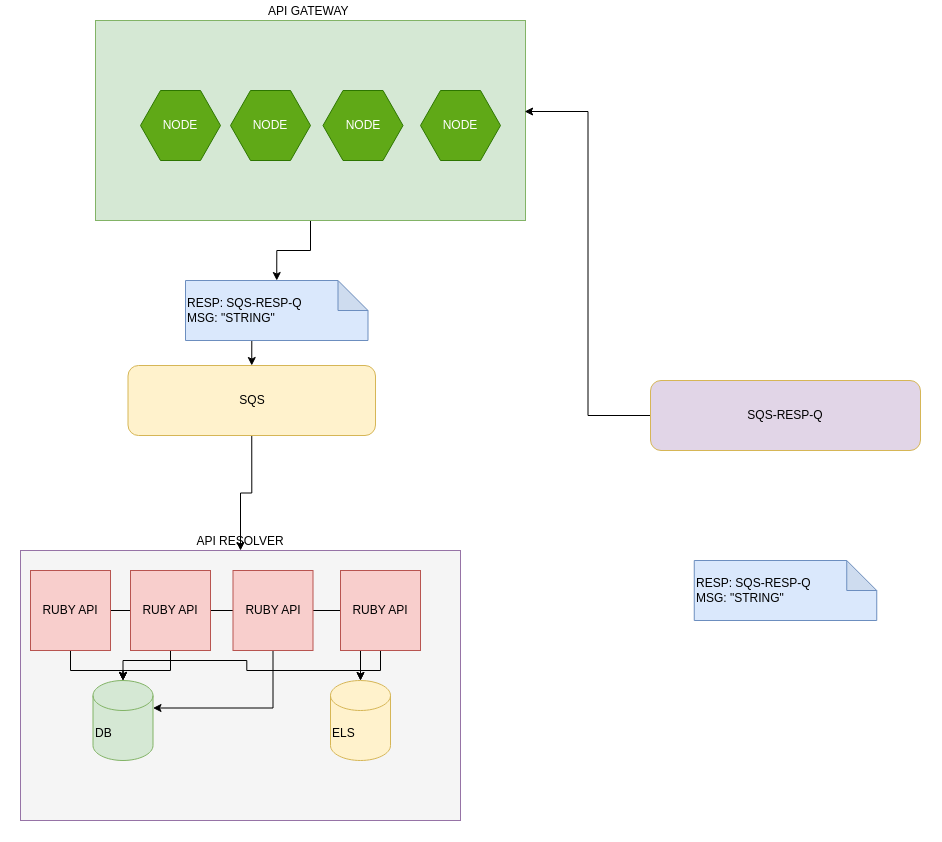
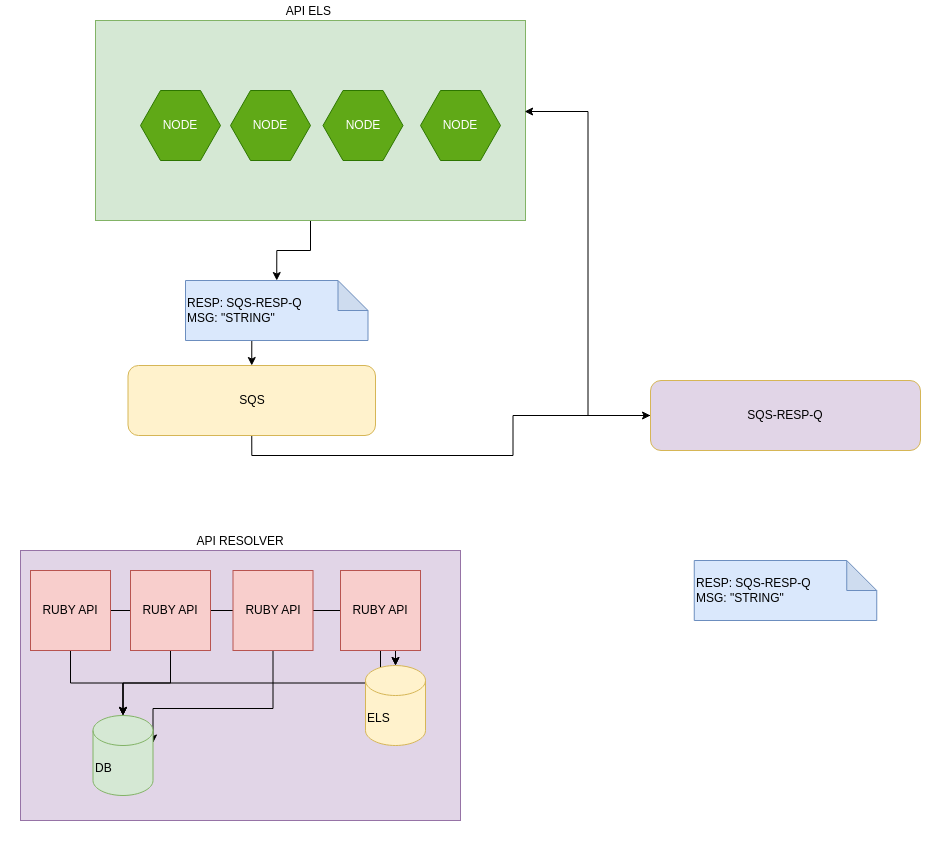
(311, 10) -> (311, 10)
(241, 493) -> (438, 456)
(241, 686) -> (241, 686)
(123, 721) -> (123, 756)
(361, 721) -> (396, 706)
